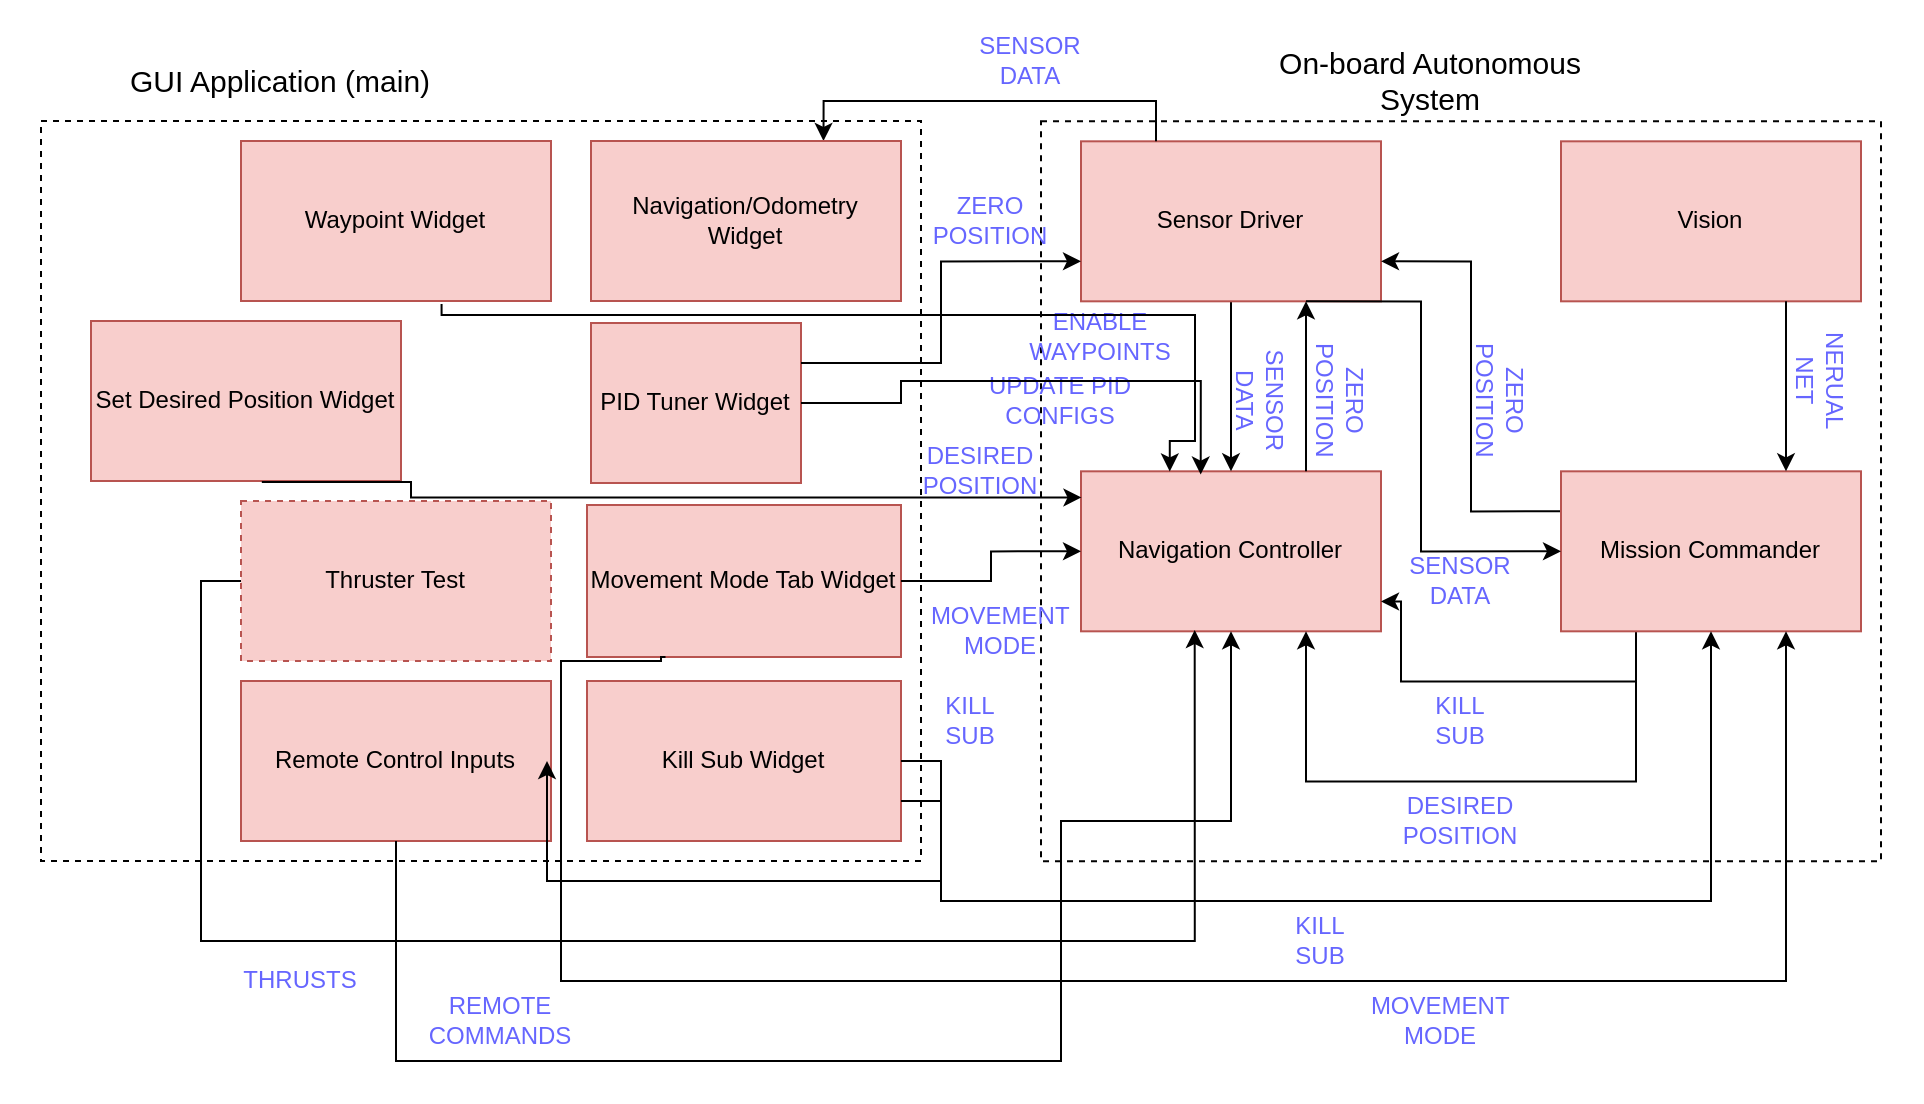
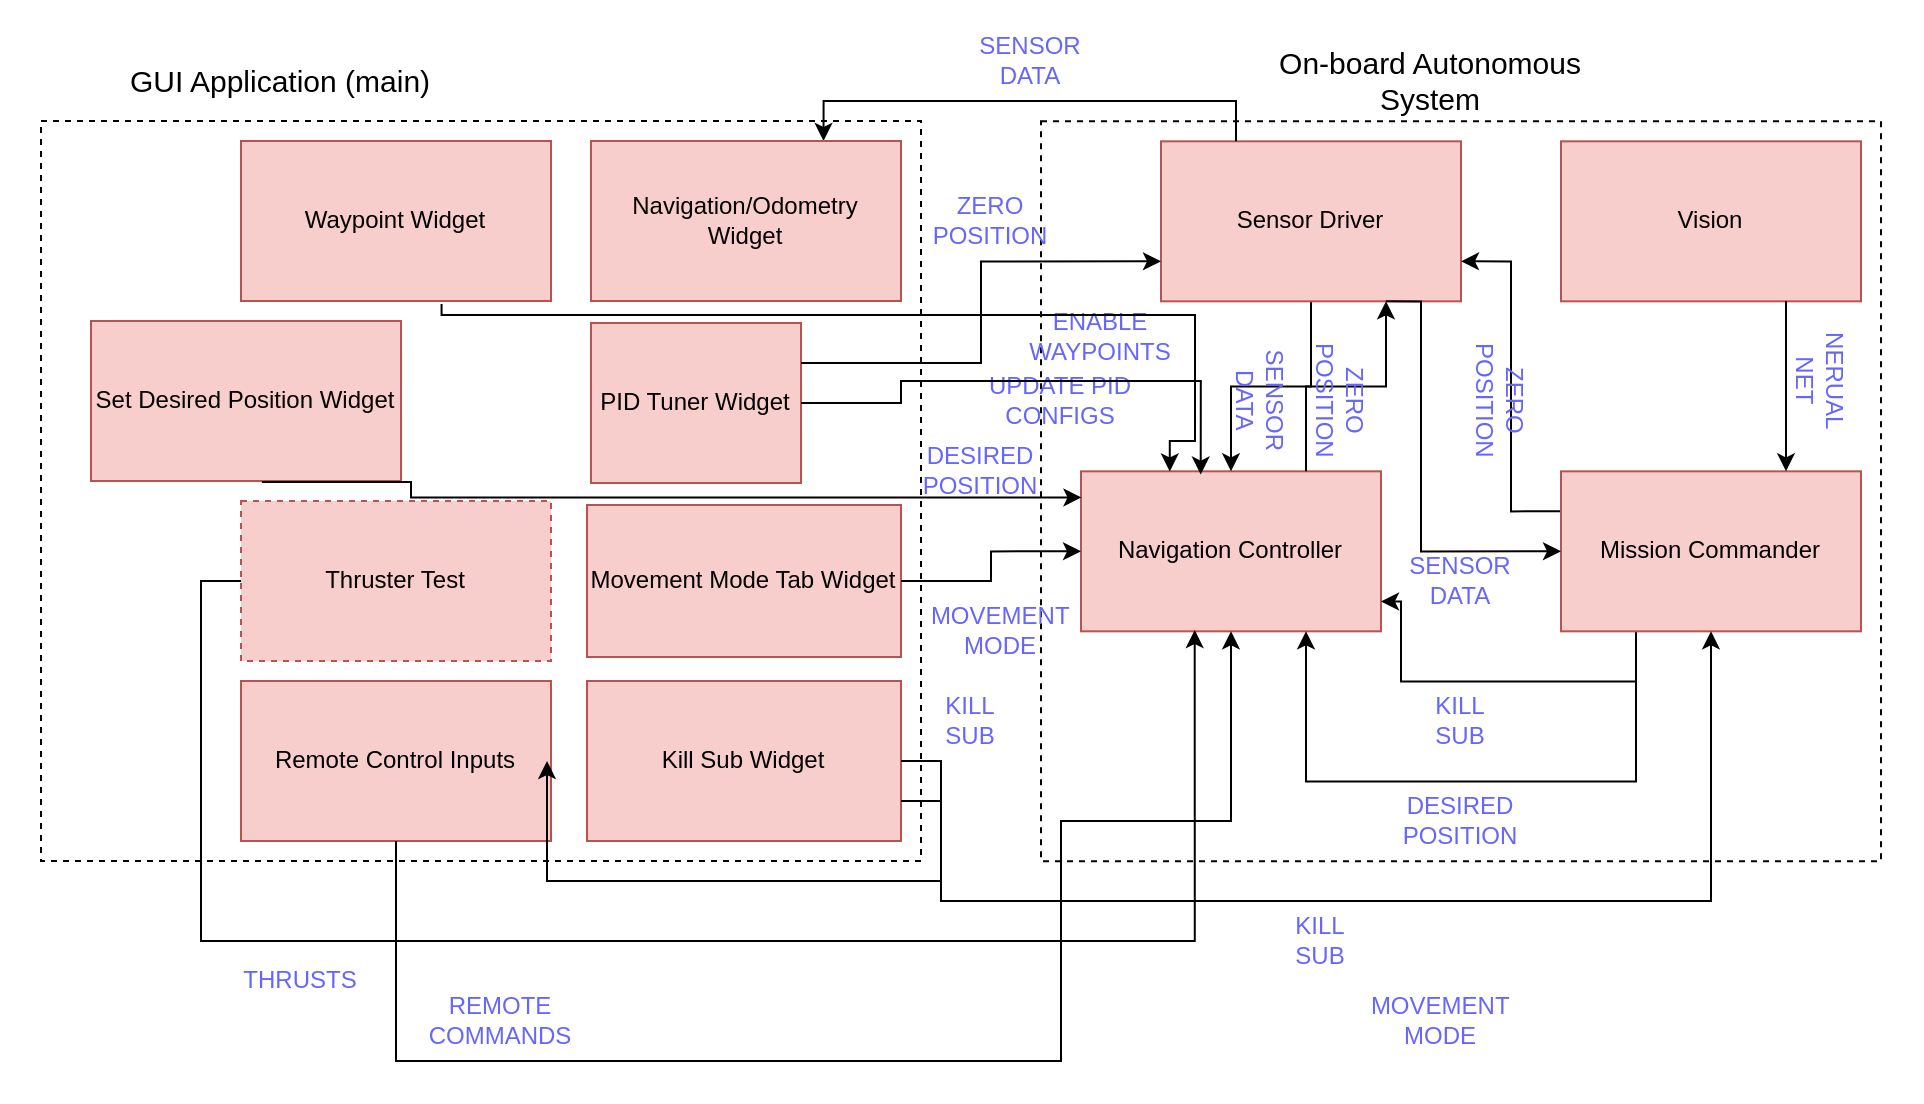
(1231, 221) -> (1311, 221)
(1127, 981) -> none
